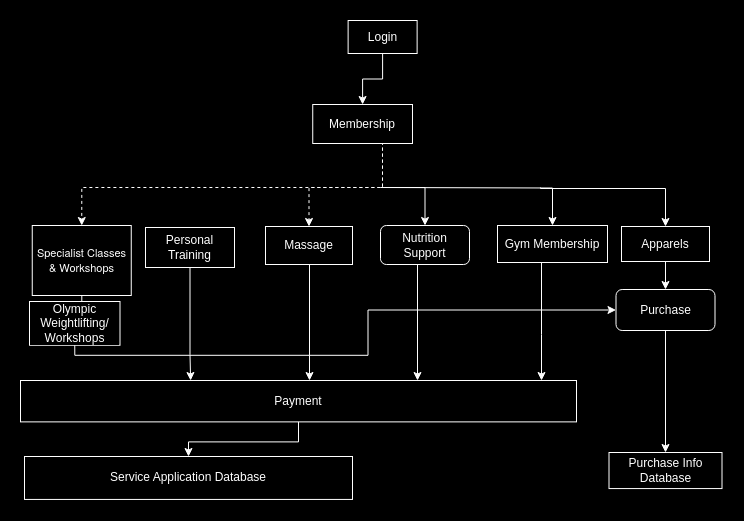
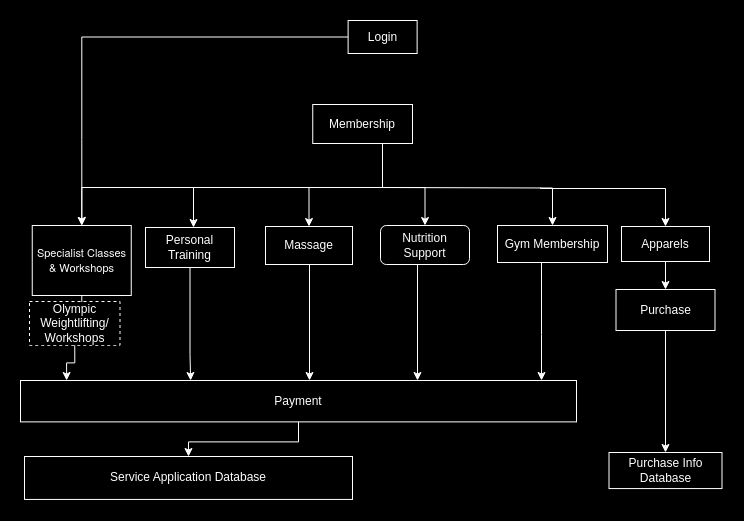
(376, 79) -> (142, 37)
(137, 188) -> (137, 188)
(309, 204) -> (309, 204)
none -> (194, 205)
(666, 310) -> (666, 310)
(75, 323) -> (75, 323)
(359, 355) -> (74, 363)
